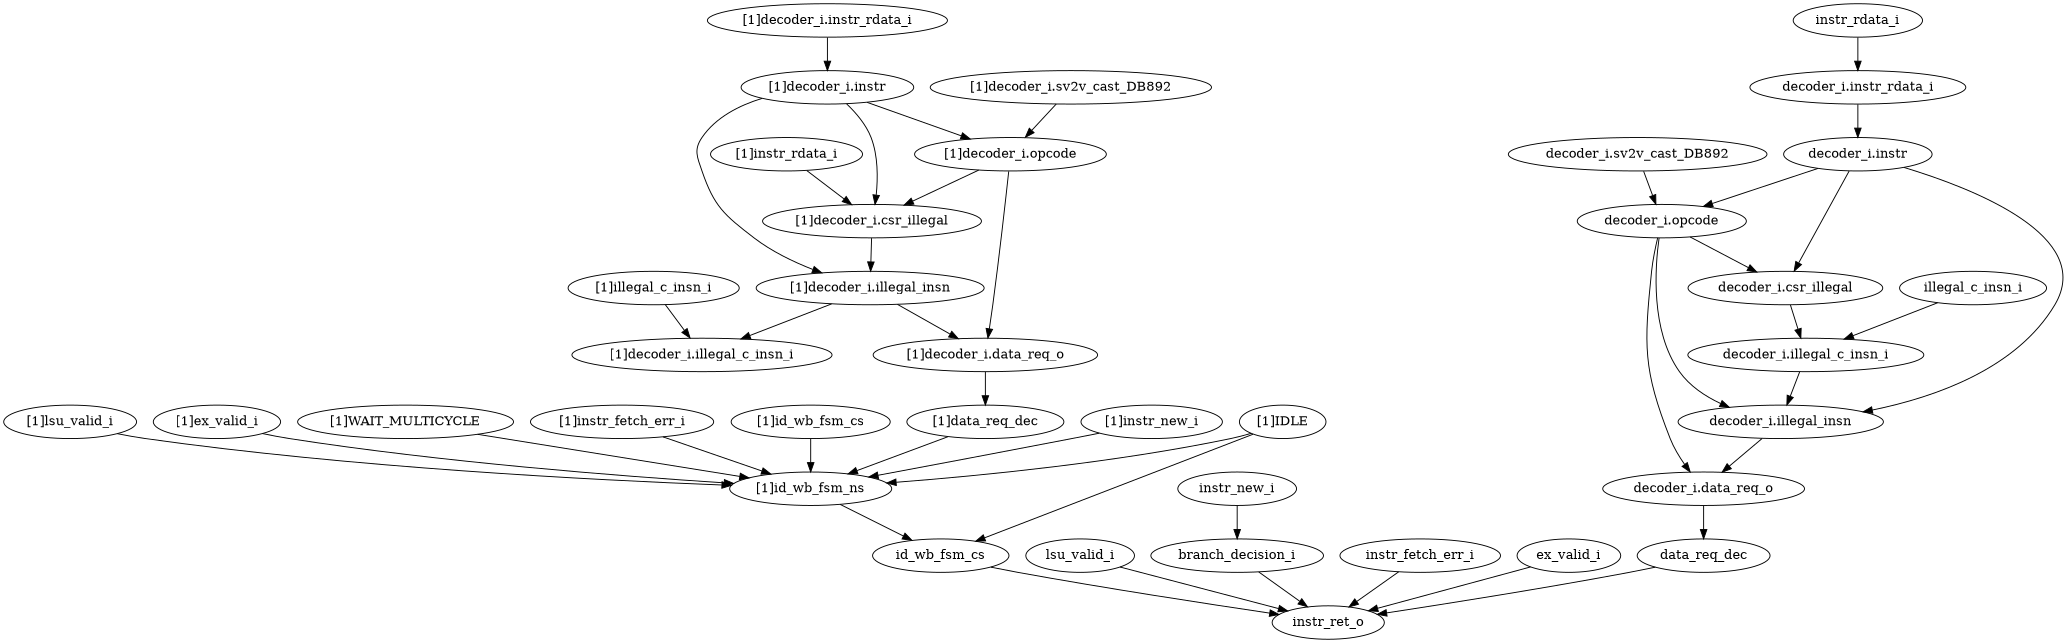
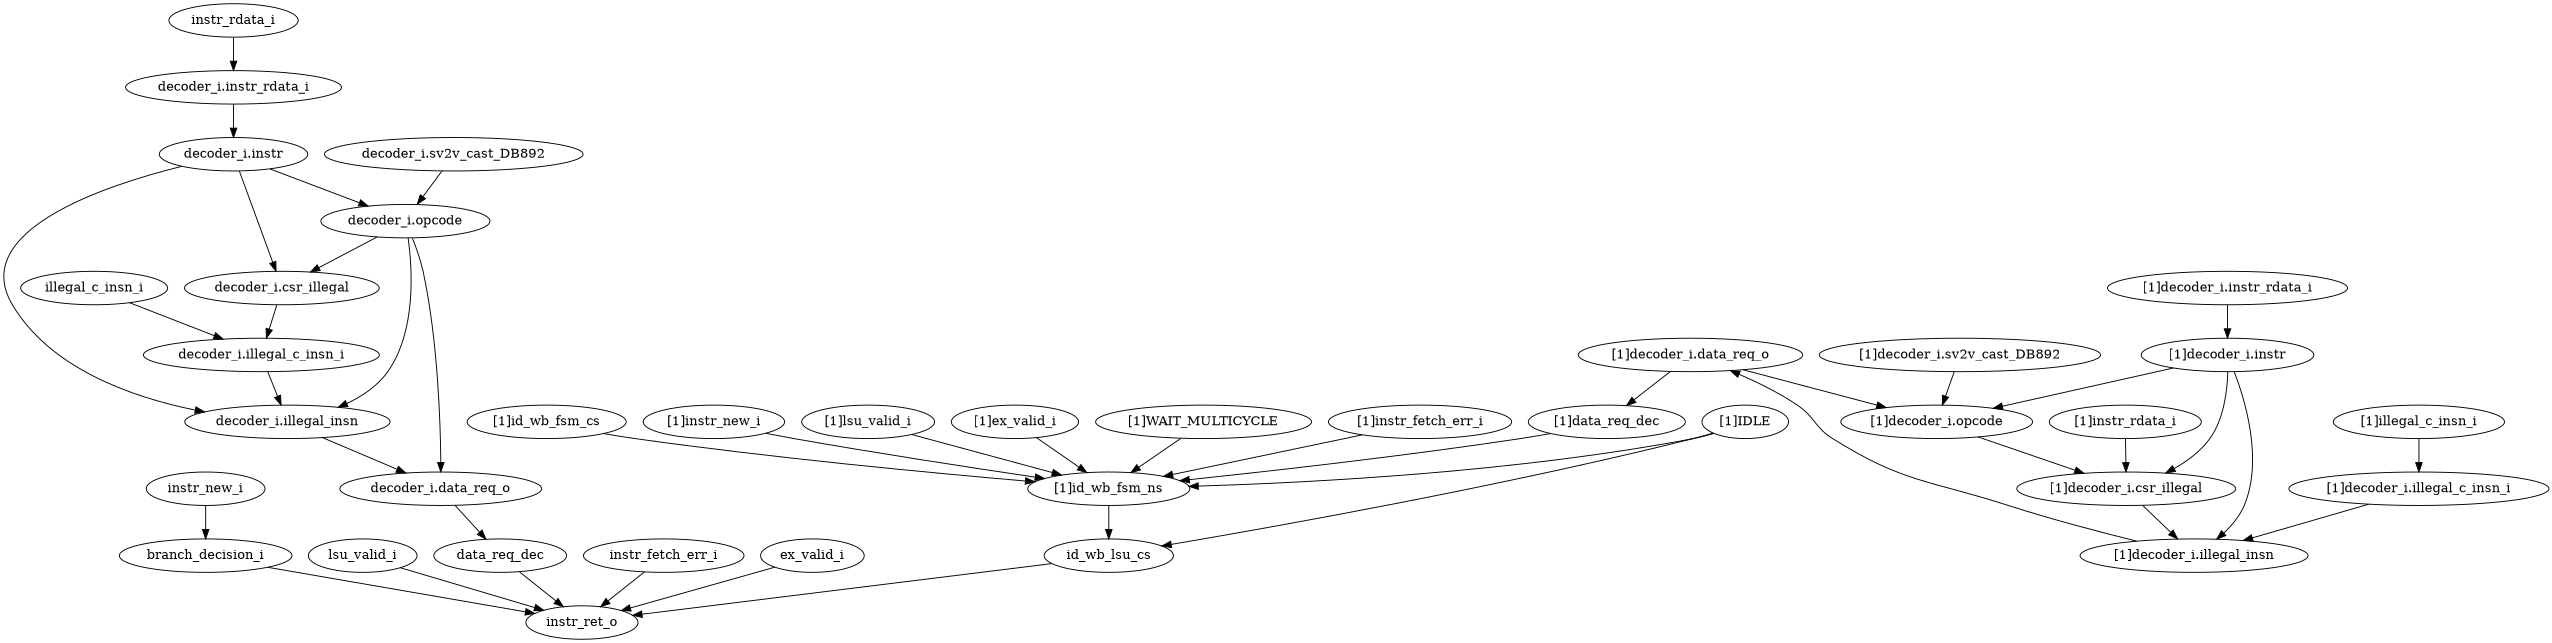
(1000, 250) -> (1810, 387)
(791, 320) -> (2311, 521)
(941, 556) -> (1109, 556)
